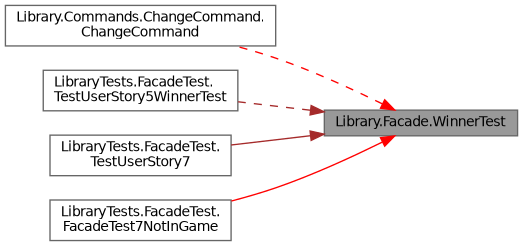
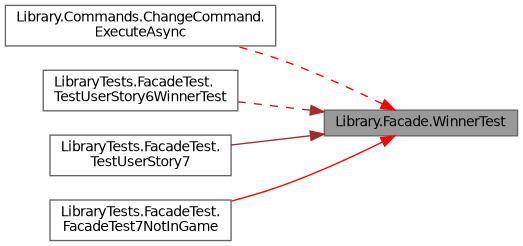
(141, 26) -> (141, 26)
(141, 91) -> (141, 91)
